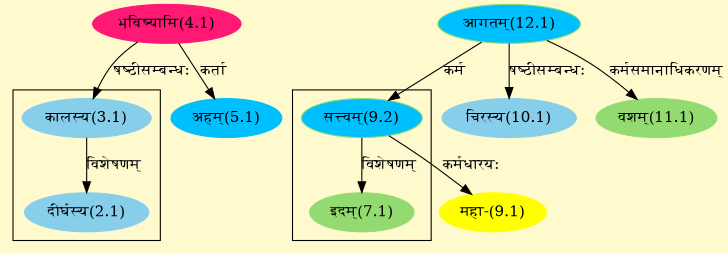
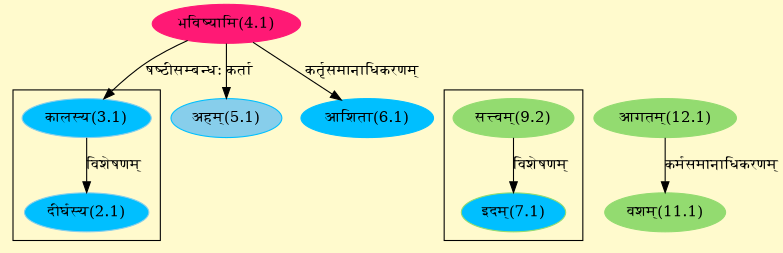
(509, 24) -> (665, 118)
(440, 68) -> none
(87, 118) -> (87, 118)
(226, 118) -> (226, 118)
(362, 118) -> (514, 118)
none -> (367, 118)
(509, 118) -> none
(87, 212) -> (87, 212)
(362, 212) -> (514, 212)
(493, 212) -> none
